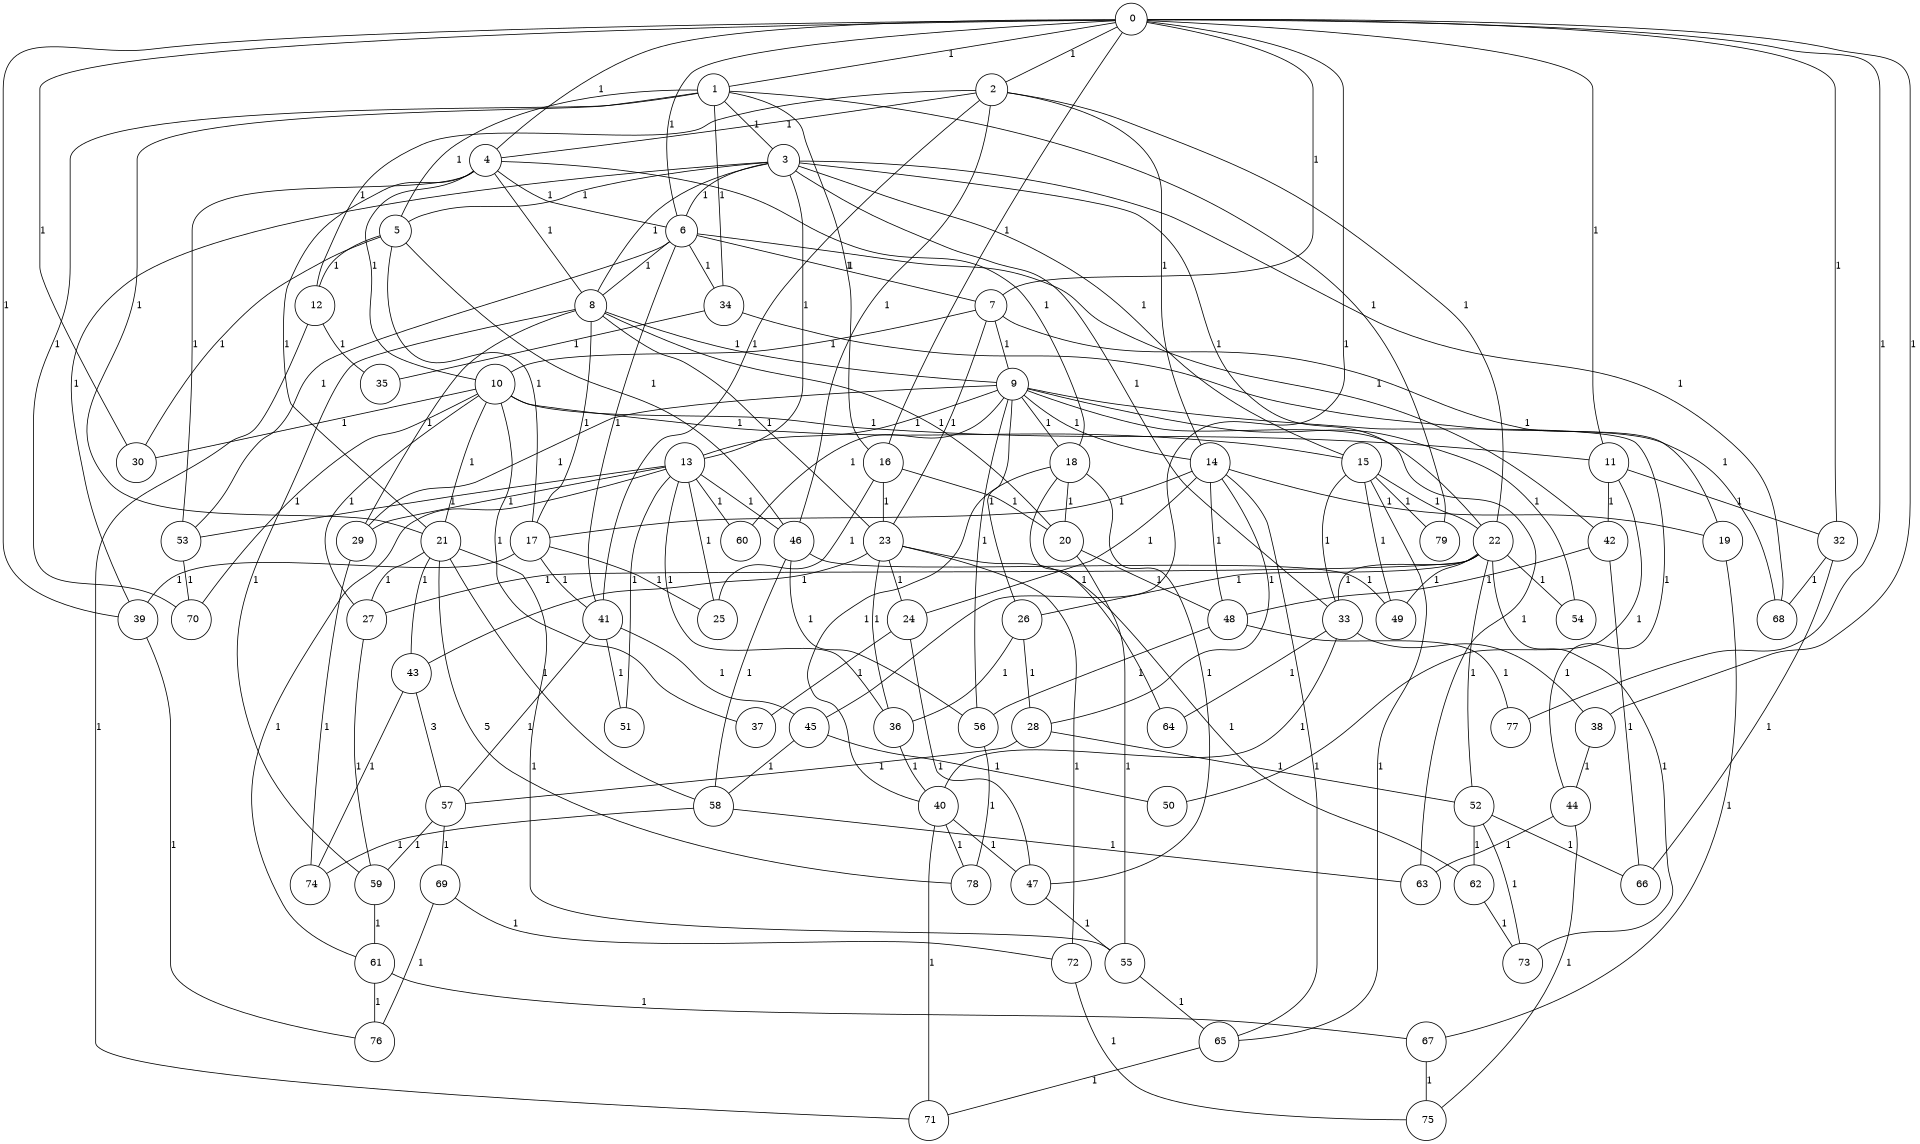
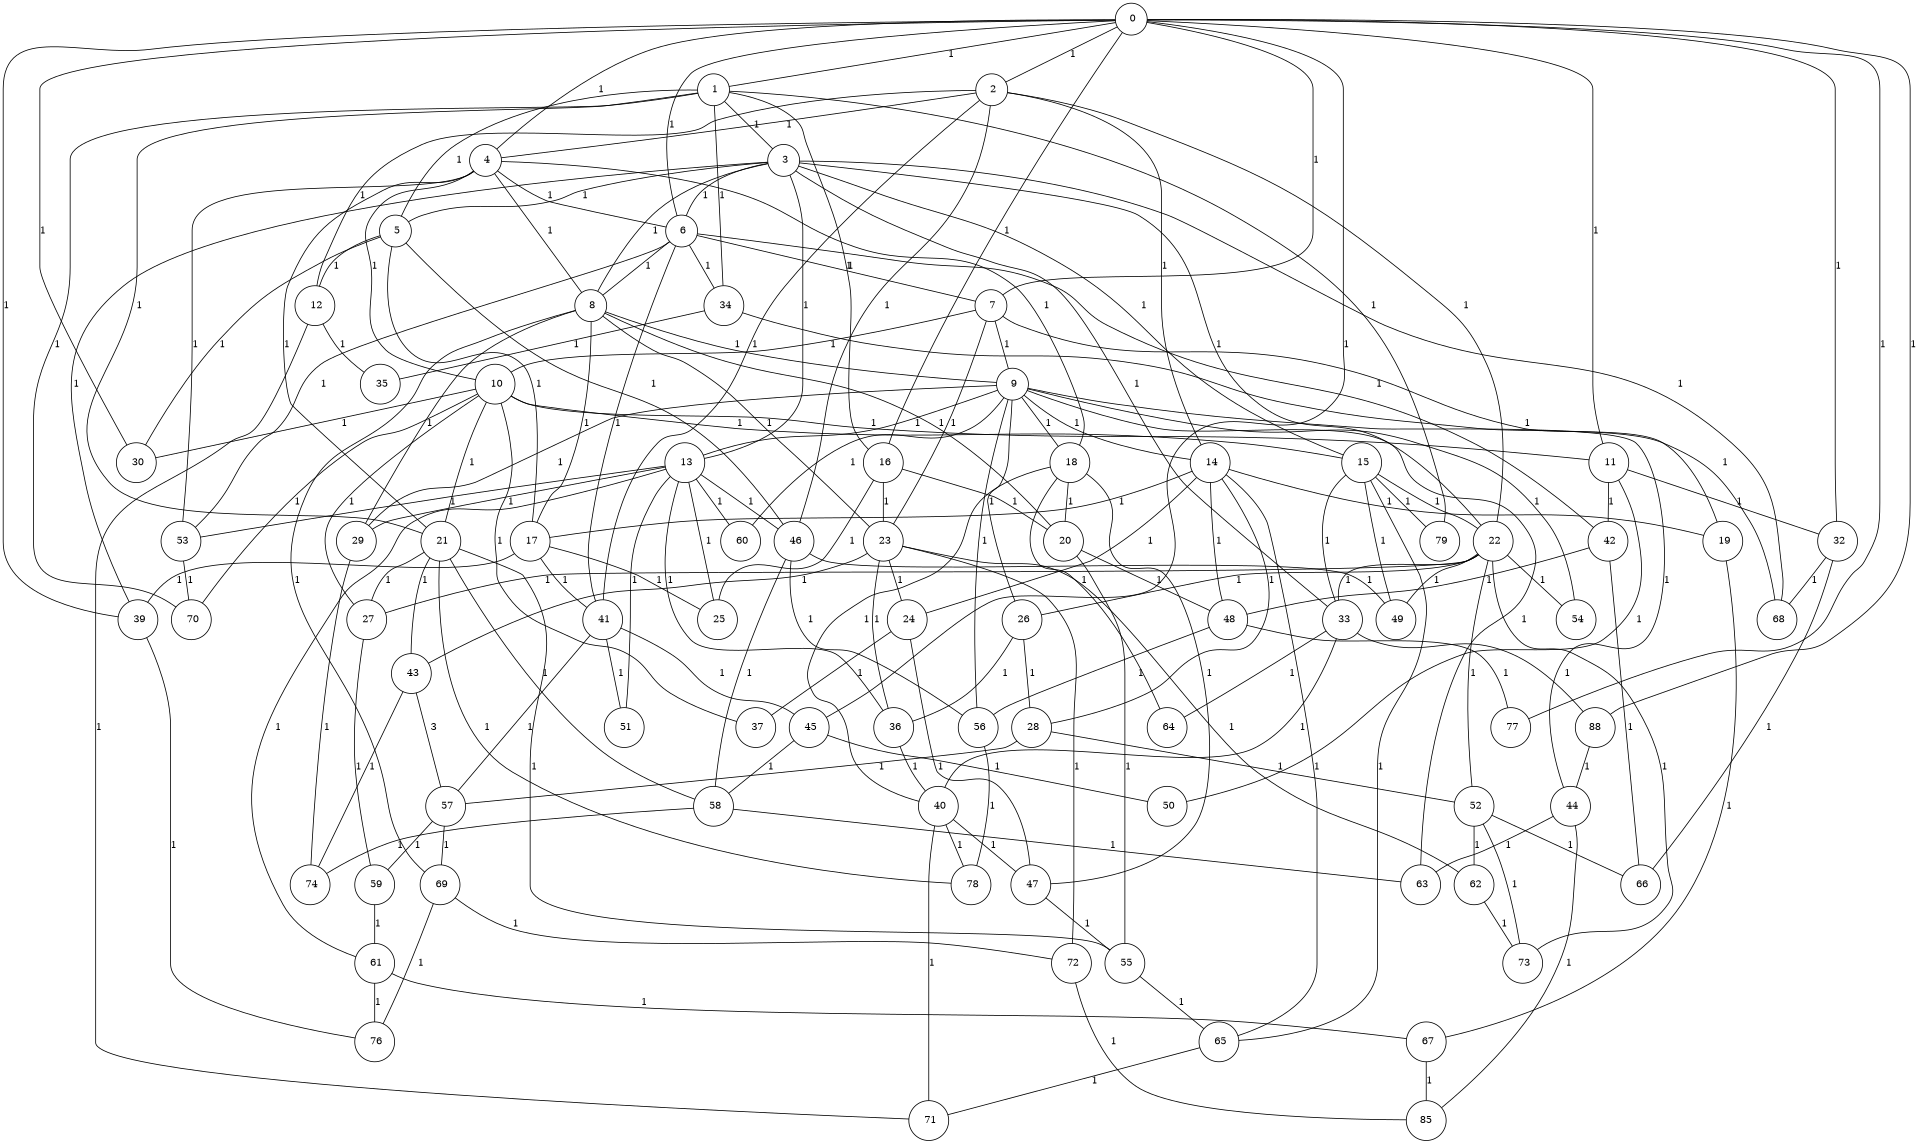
(268, 537) -> (295, 530)
(487, 728) -> (487, 728)
(1595, 728) -> (1595, 728)
(1426, 1121) -> (1426, 1121)
